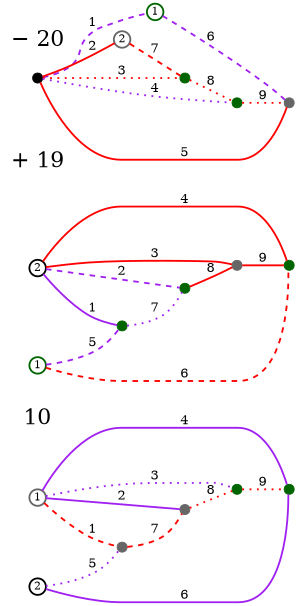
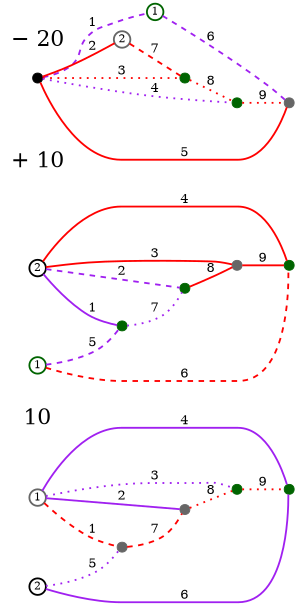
(38, 162) -> (38, 162)
